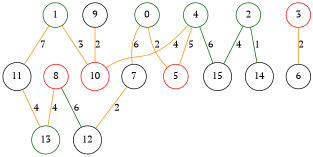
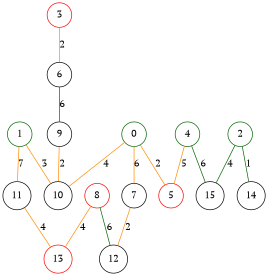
(151, 54) -> (97, 164)
(95, 77) -> (58, 196)
none -> (59, 104)
(46, 140) -> (58, 259)
